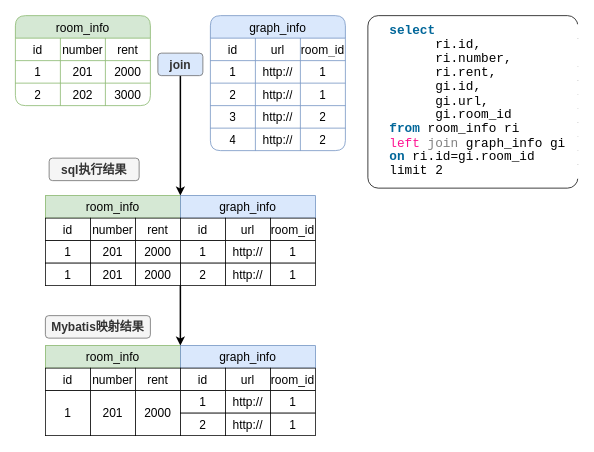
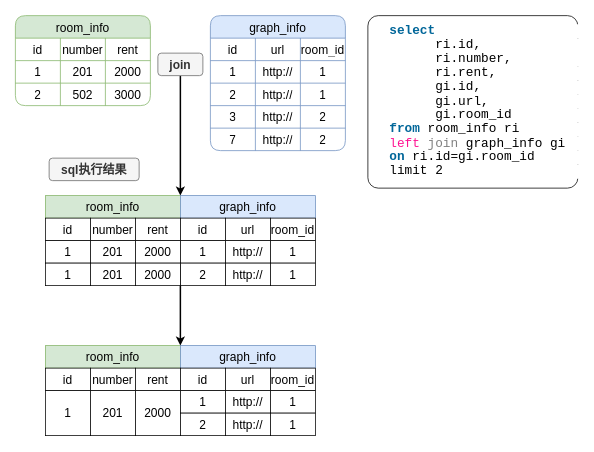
(180, 64) -> (180, 64)
(83, 94) -> (83, 94)
(233, 139) -> (233, 139)
(98, 327) -> none
